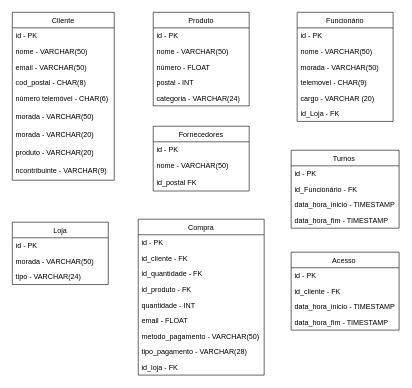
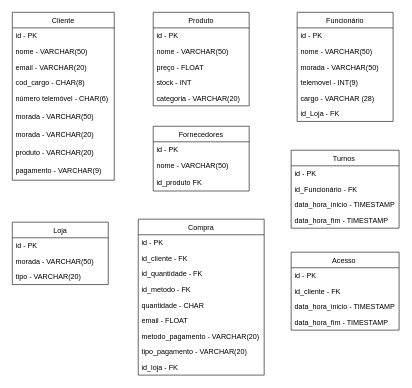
(50, 67) -> (50, 67)
(183, 67) -> (181, 67)
(53, 83) -> (52, 83)
(178, 83) -> (177, 83)
(335, 83) -> (333, 83)
(200, 98) -> (200, 98)
(338, 98) -> (338, 98)
(64, 170) -> (58, 170)
(178, 182) -> (181, 182)
(49, 277) -> (49, 277)
(169, 290) -> (167, 290)
(171, 305) -> (173, 305)
(200, 337) -> (200, 337)
(195, 352) -> (195, 352)
